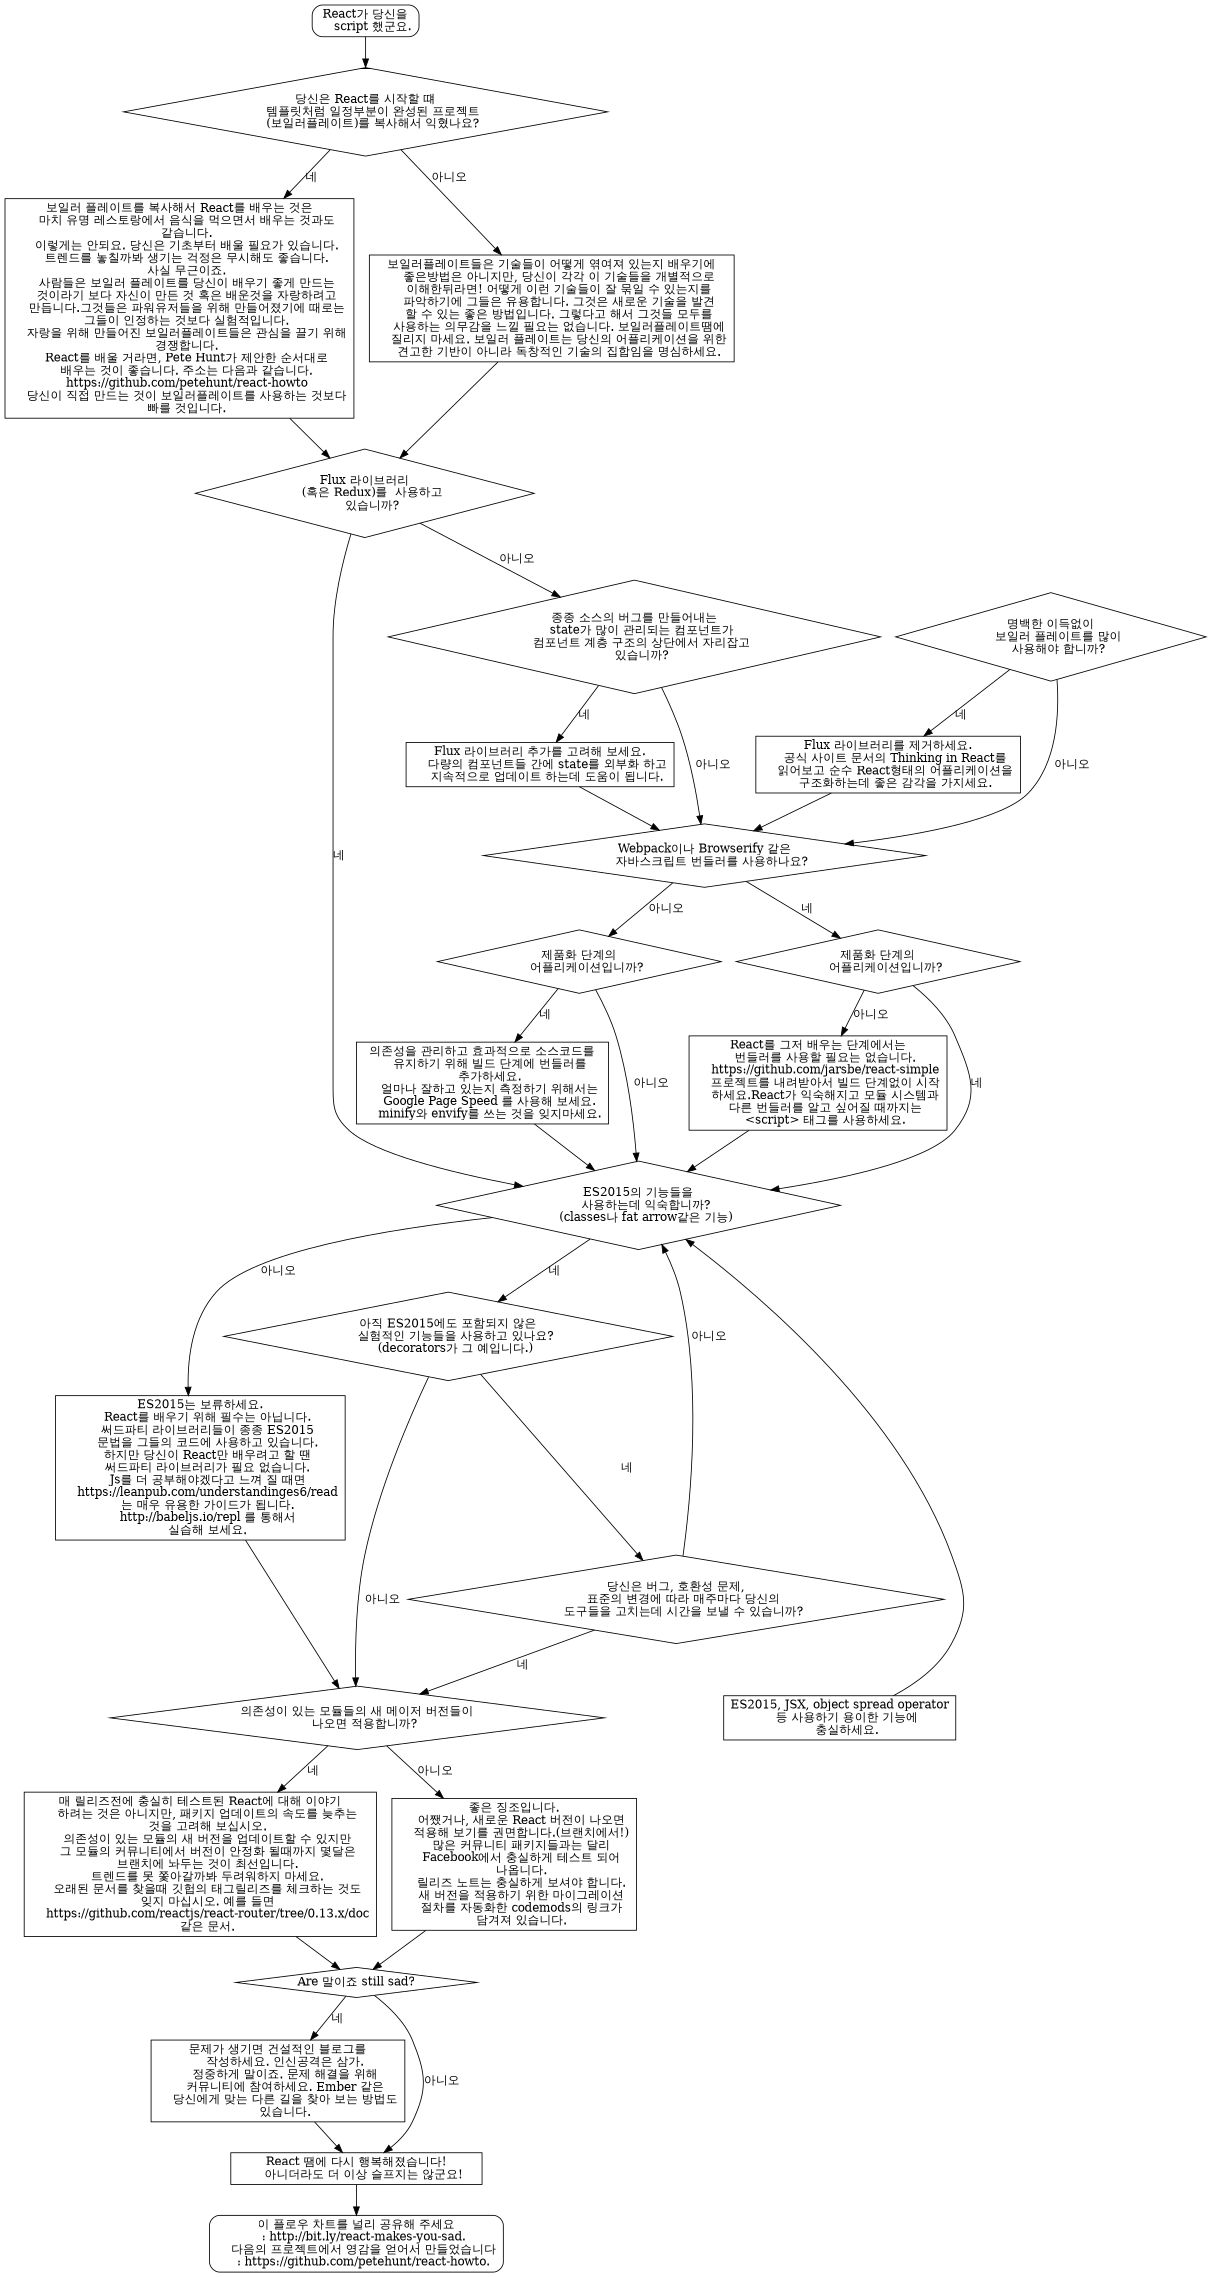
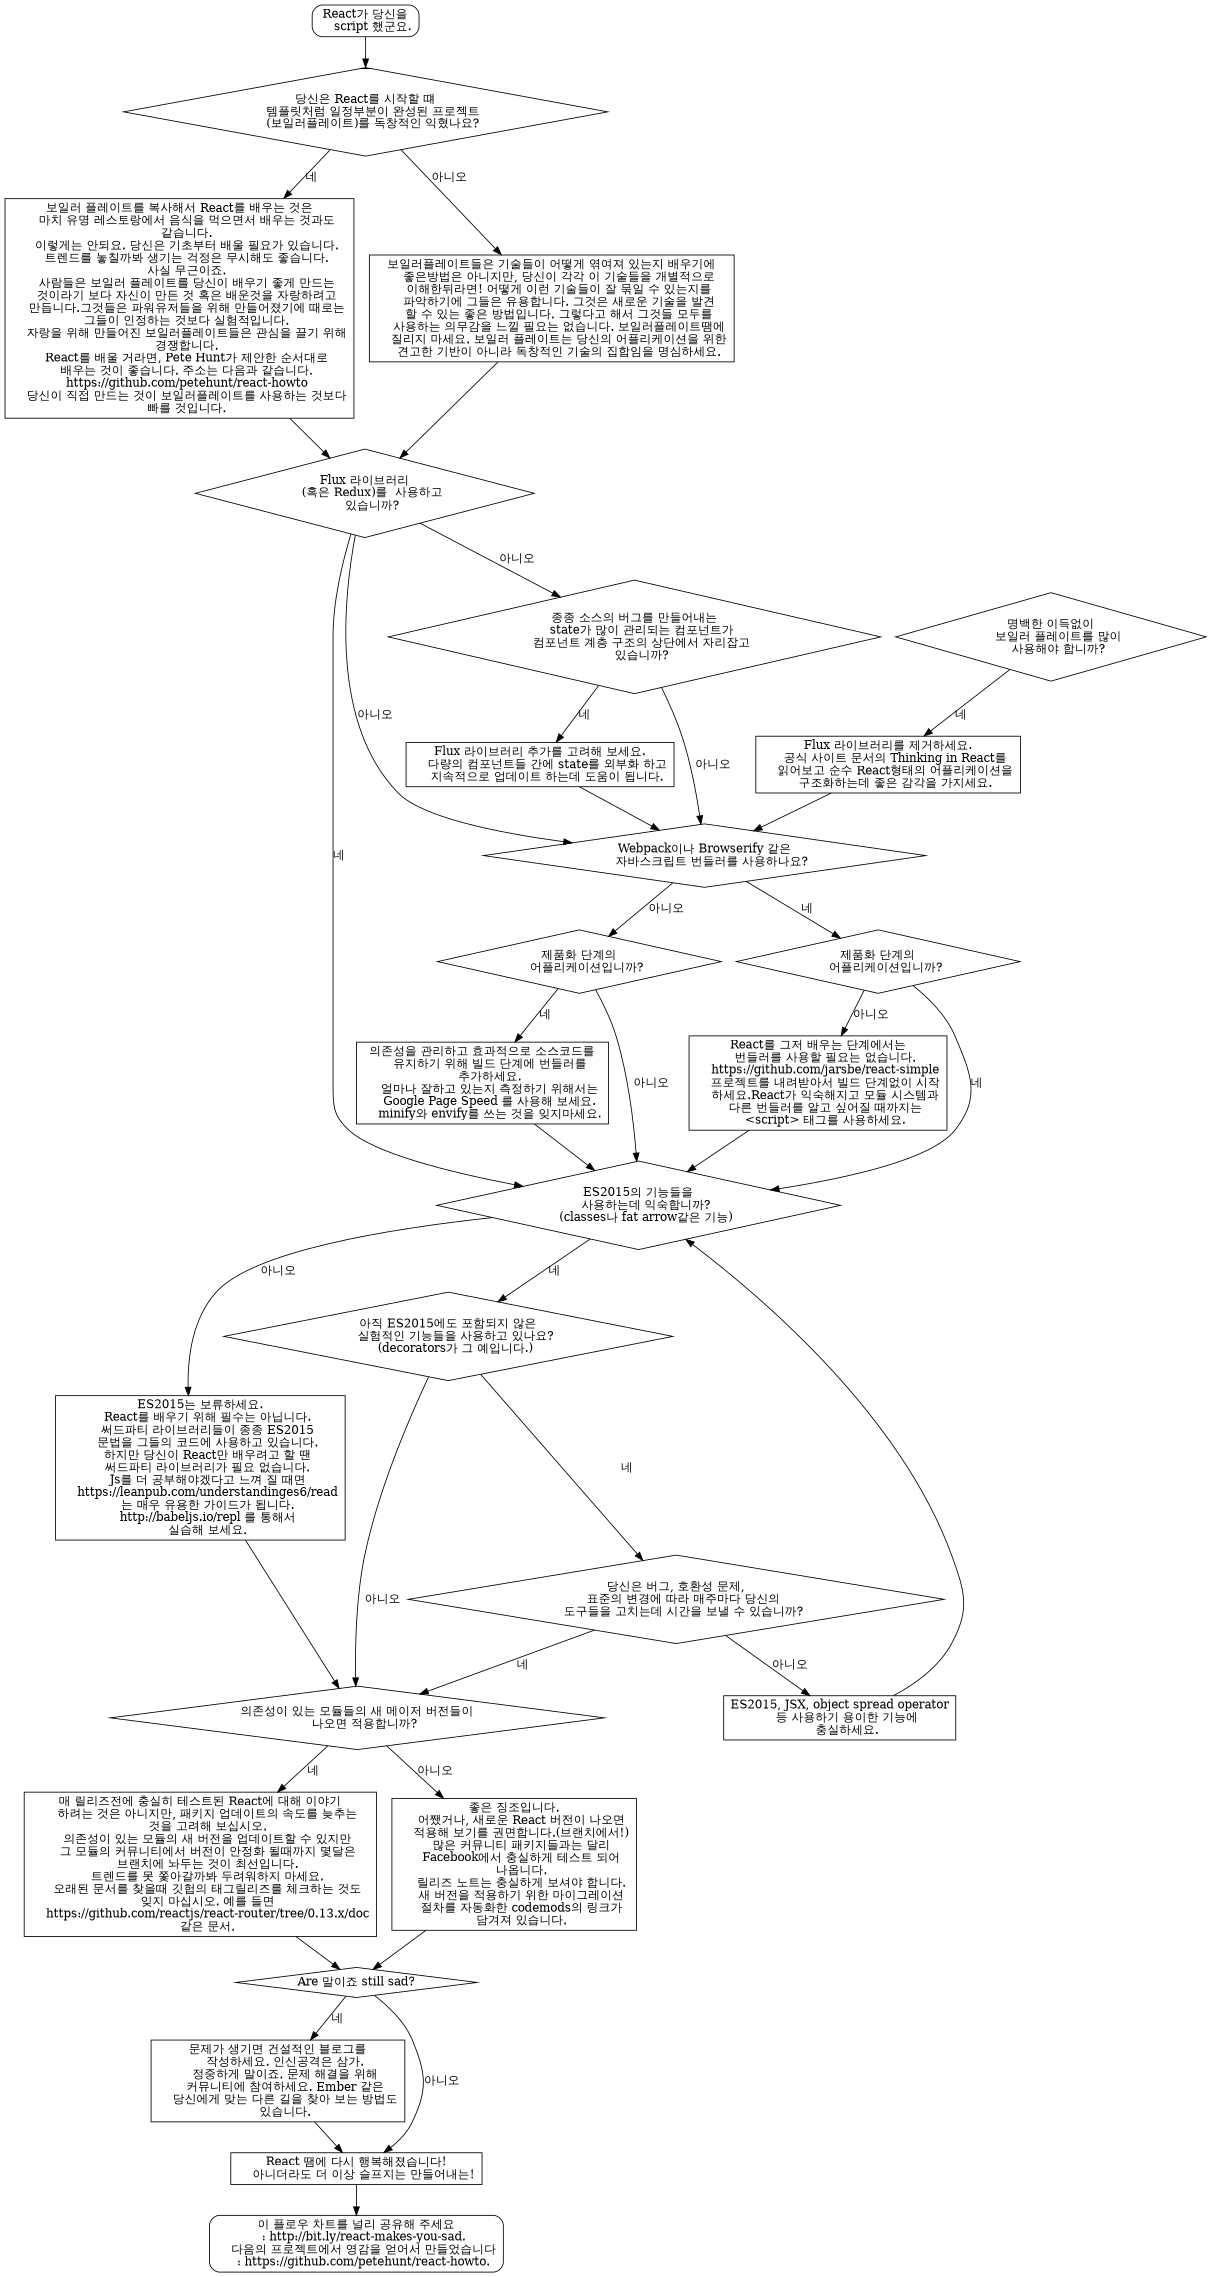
(366, 112) -> (366, 112)
(1002, 810) -> (371, 753)
(693, 1403) -> (764, 1663)
(356, 2169) -> (356, 2169)
